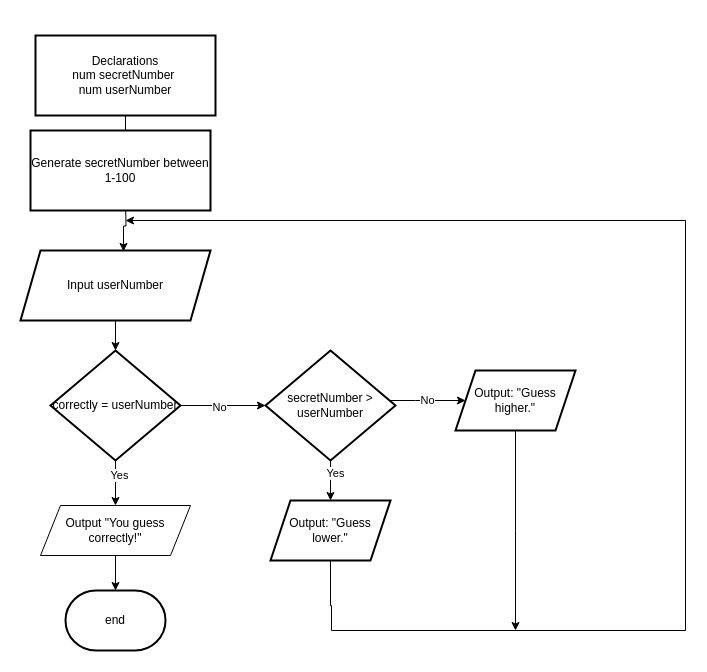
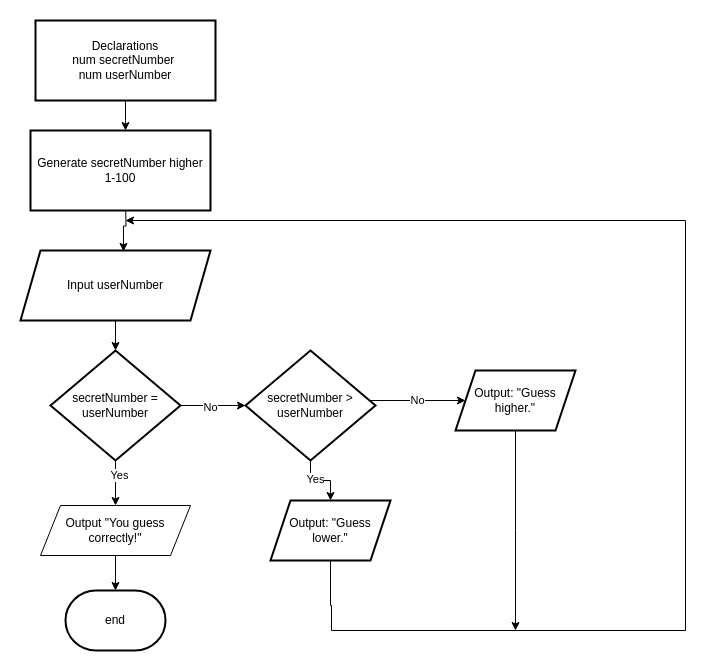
(126, 76) -> (126, 61)
(121, 171) -> (121, 171)
(116, 406) -> (116, 406)
(331, 406) -> (311, 406)
